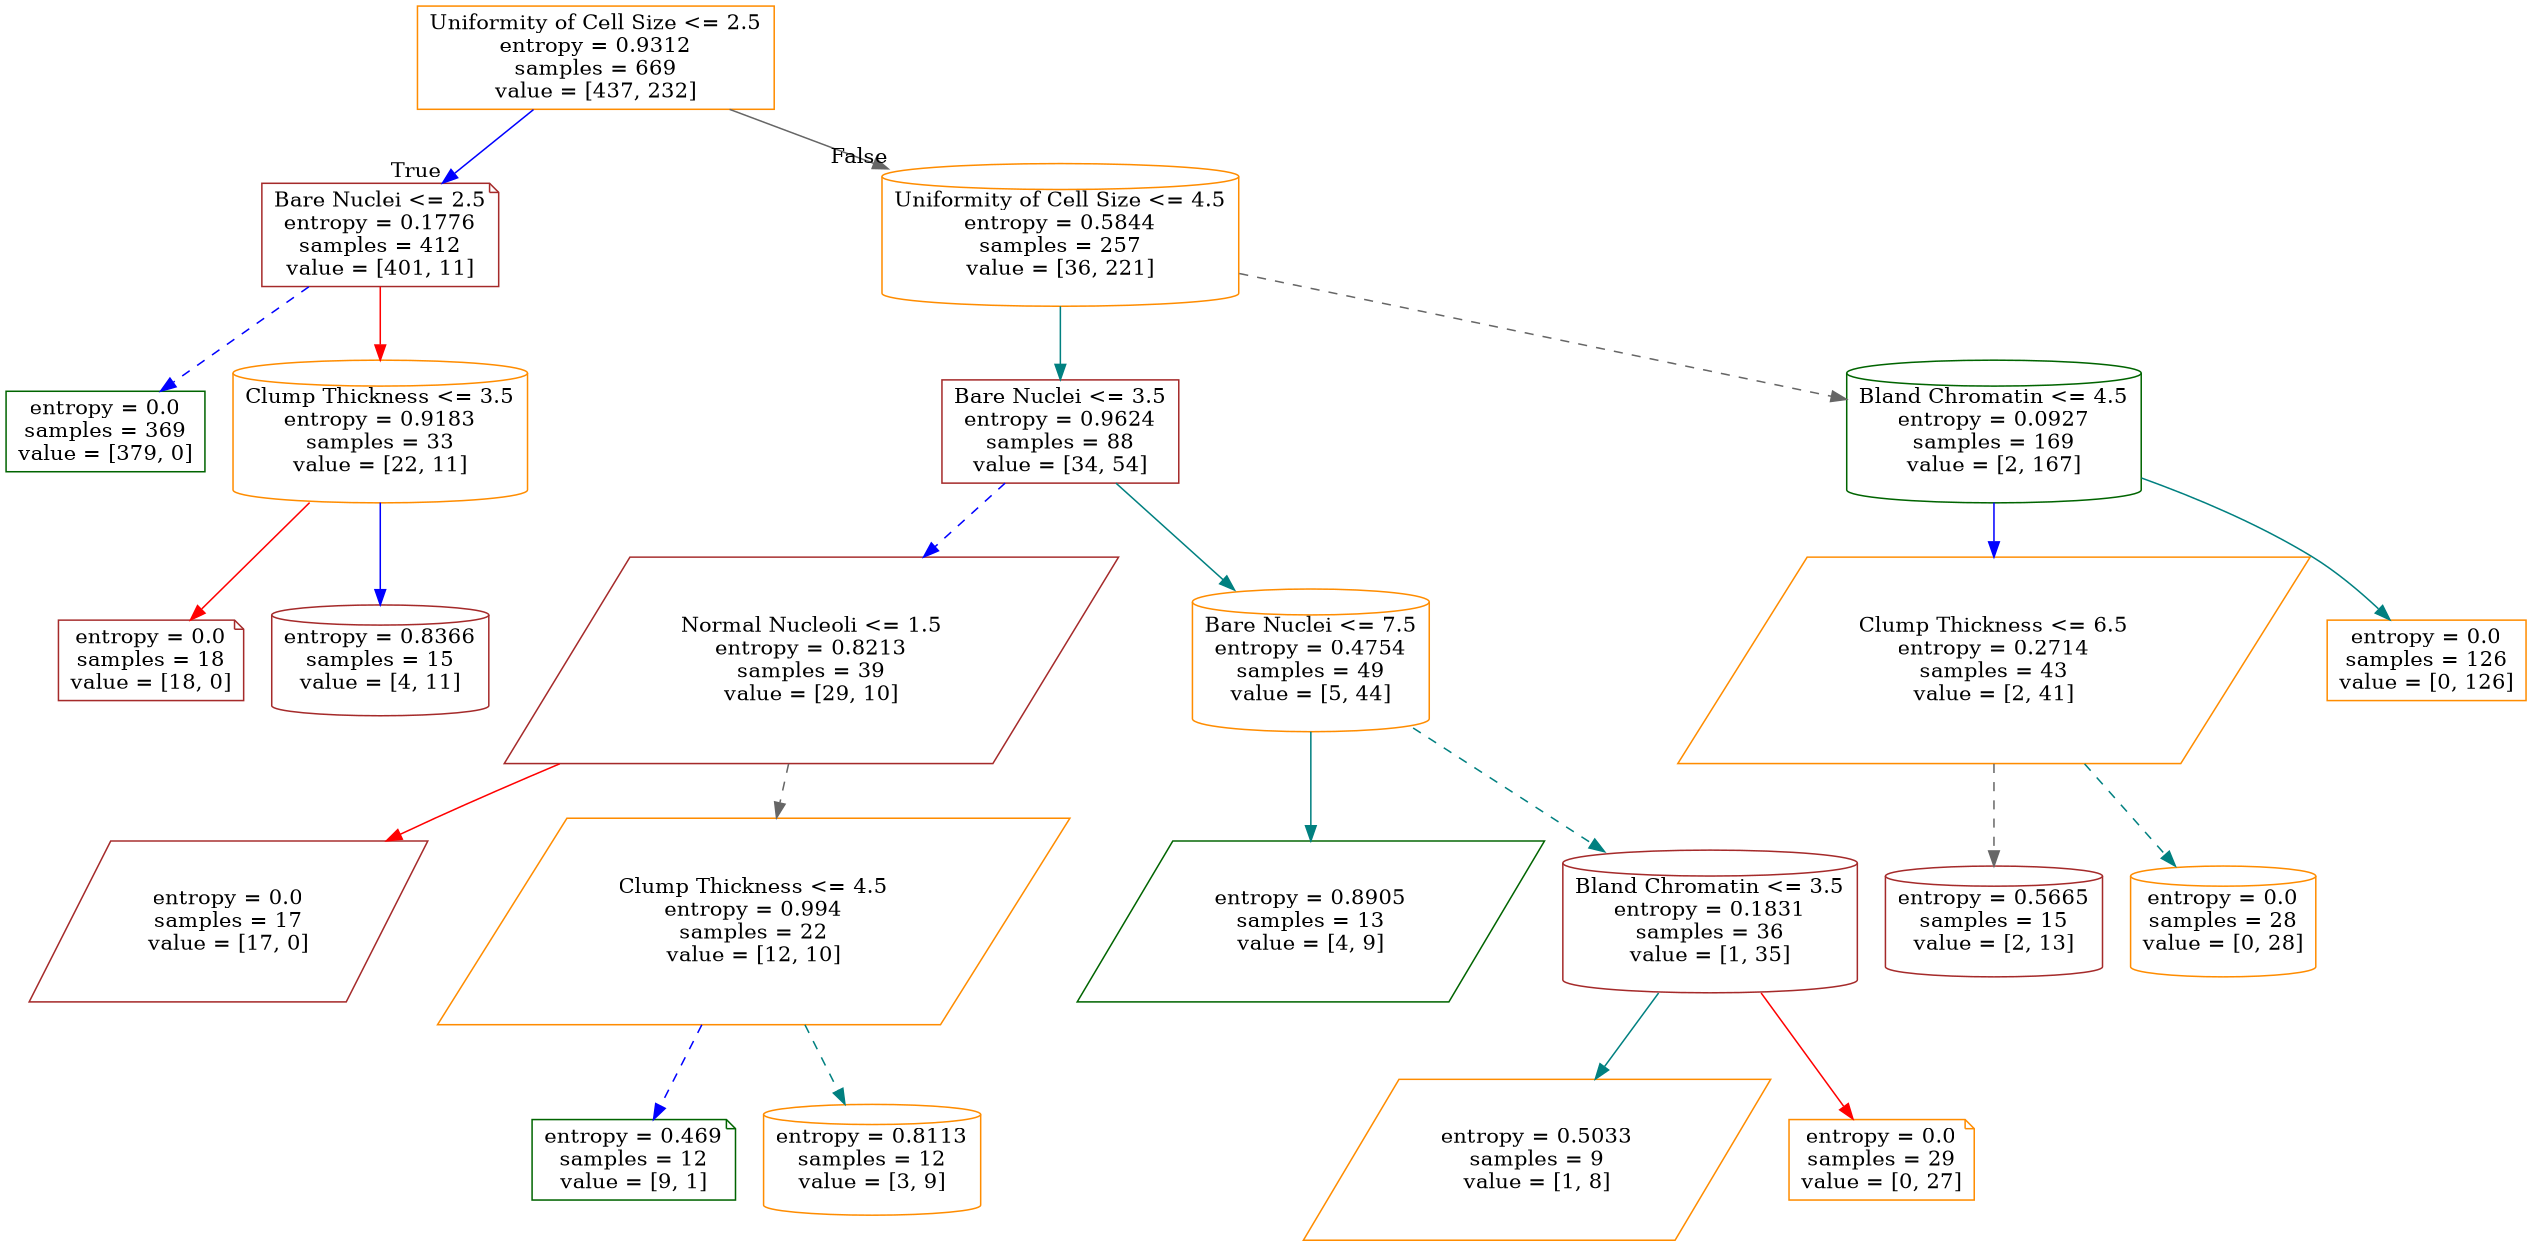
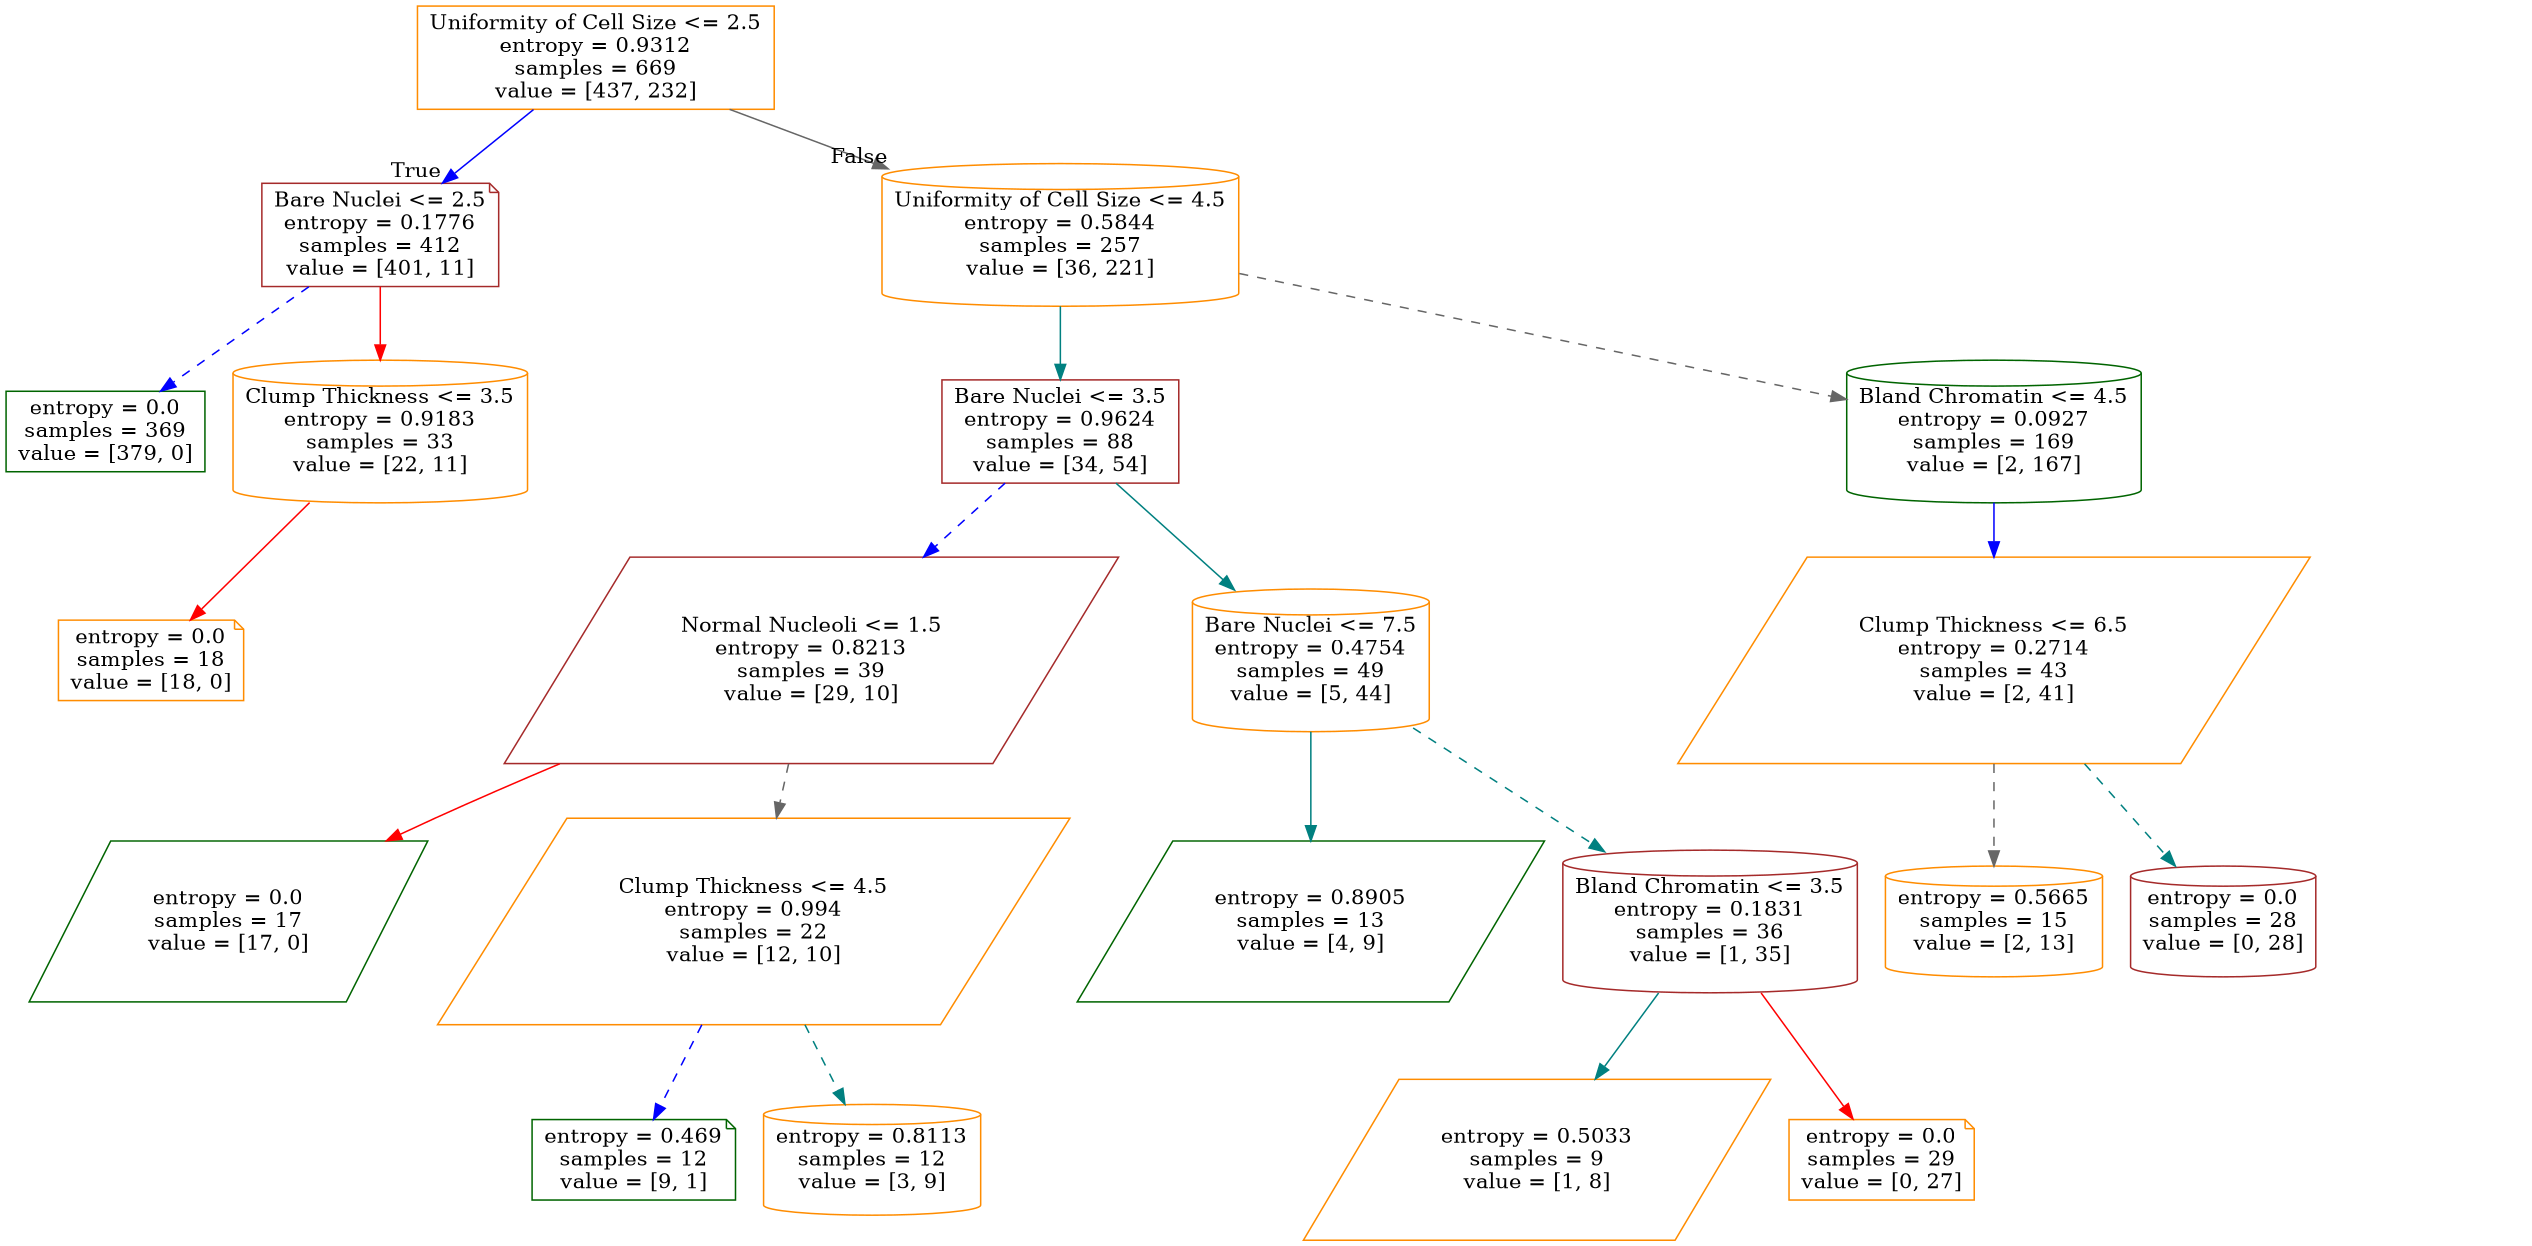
(151, 660) -> (151, 660)
(380, 660) -> none
(2427, 660) -> none
(228, 921) -> (228, 921)
(1994, 921) -> (1994, 921)
(2223, 921) -> (2223, 921)
